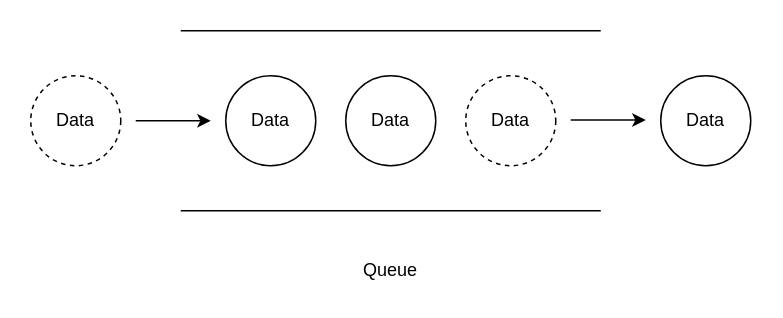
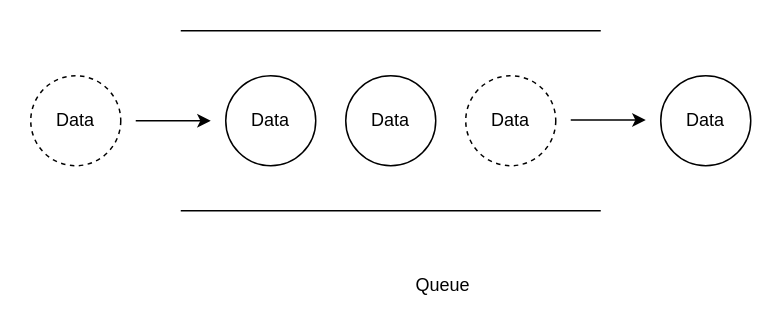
(391, 271) -> (443, 286)
